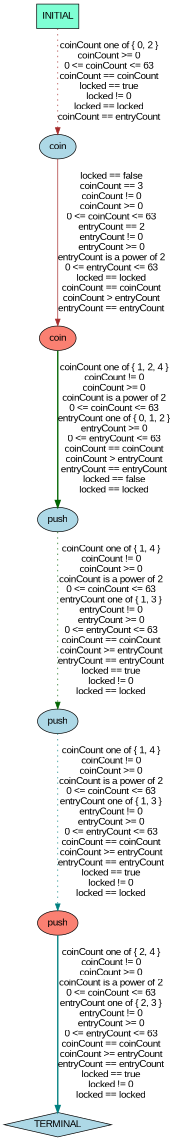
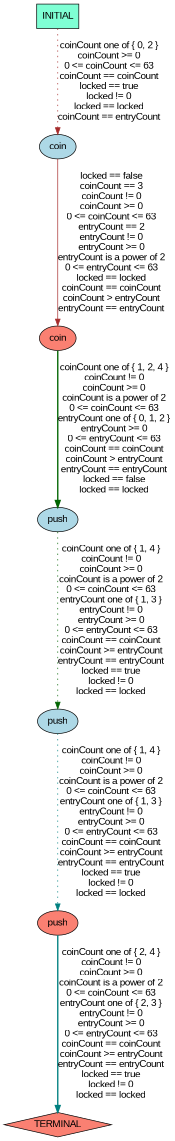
(58, 1125) -> (58, 1125)
